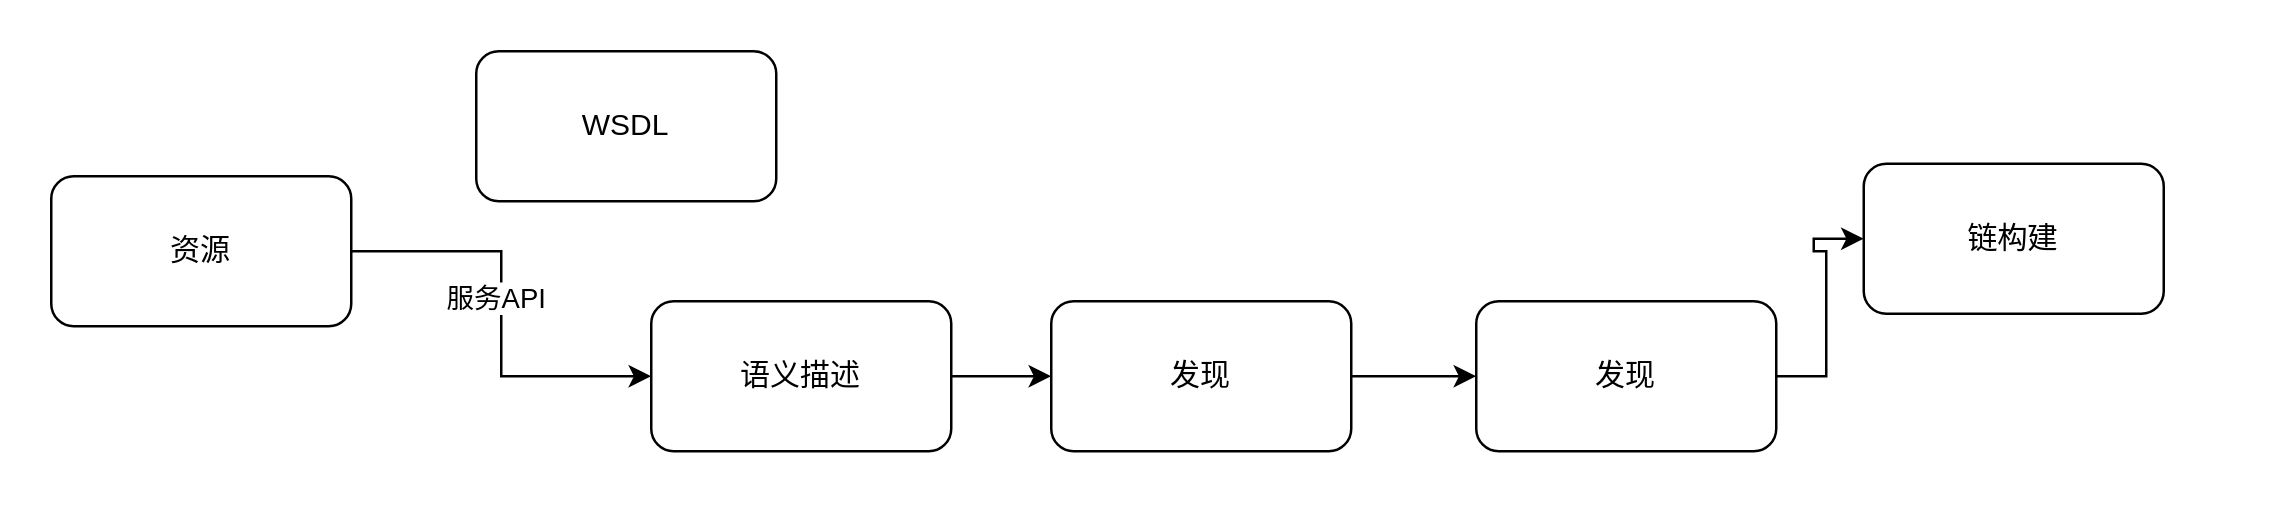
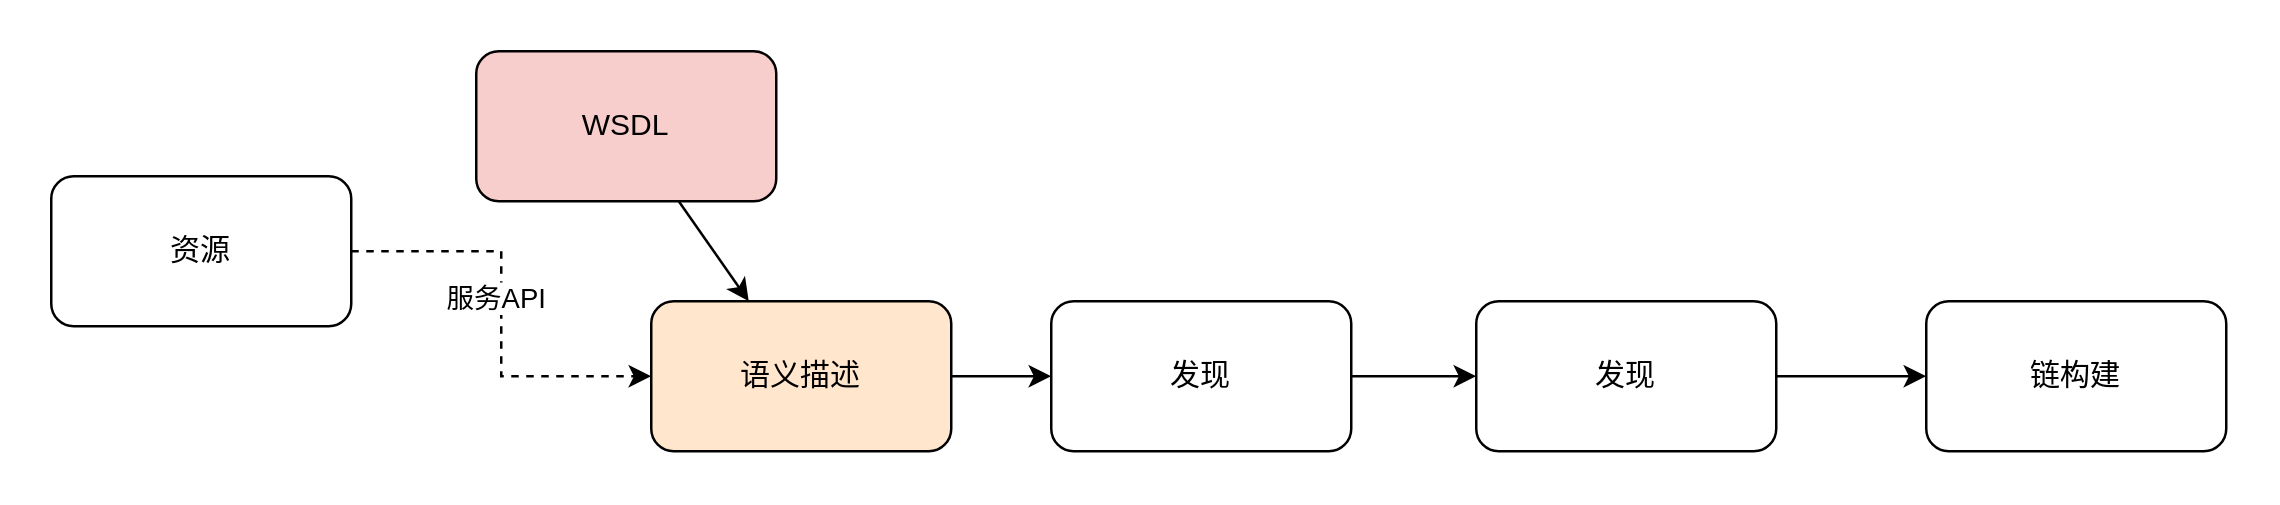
(626, 126) -> (626, 126)
(2014, 239) -> (2076, 376)
none -> (709, 245)
(537, 376) -> (537, 376)
(801, 376) -> (801, 376)
